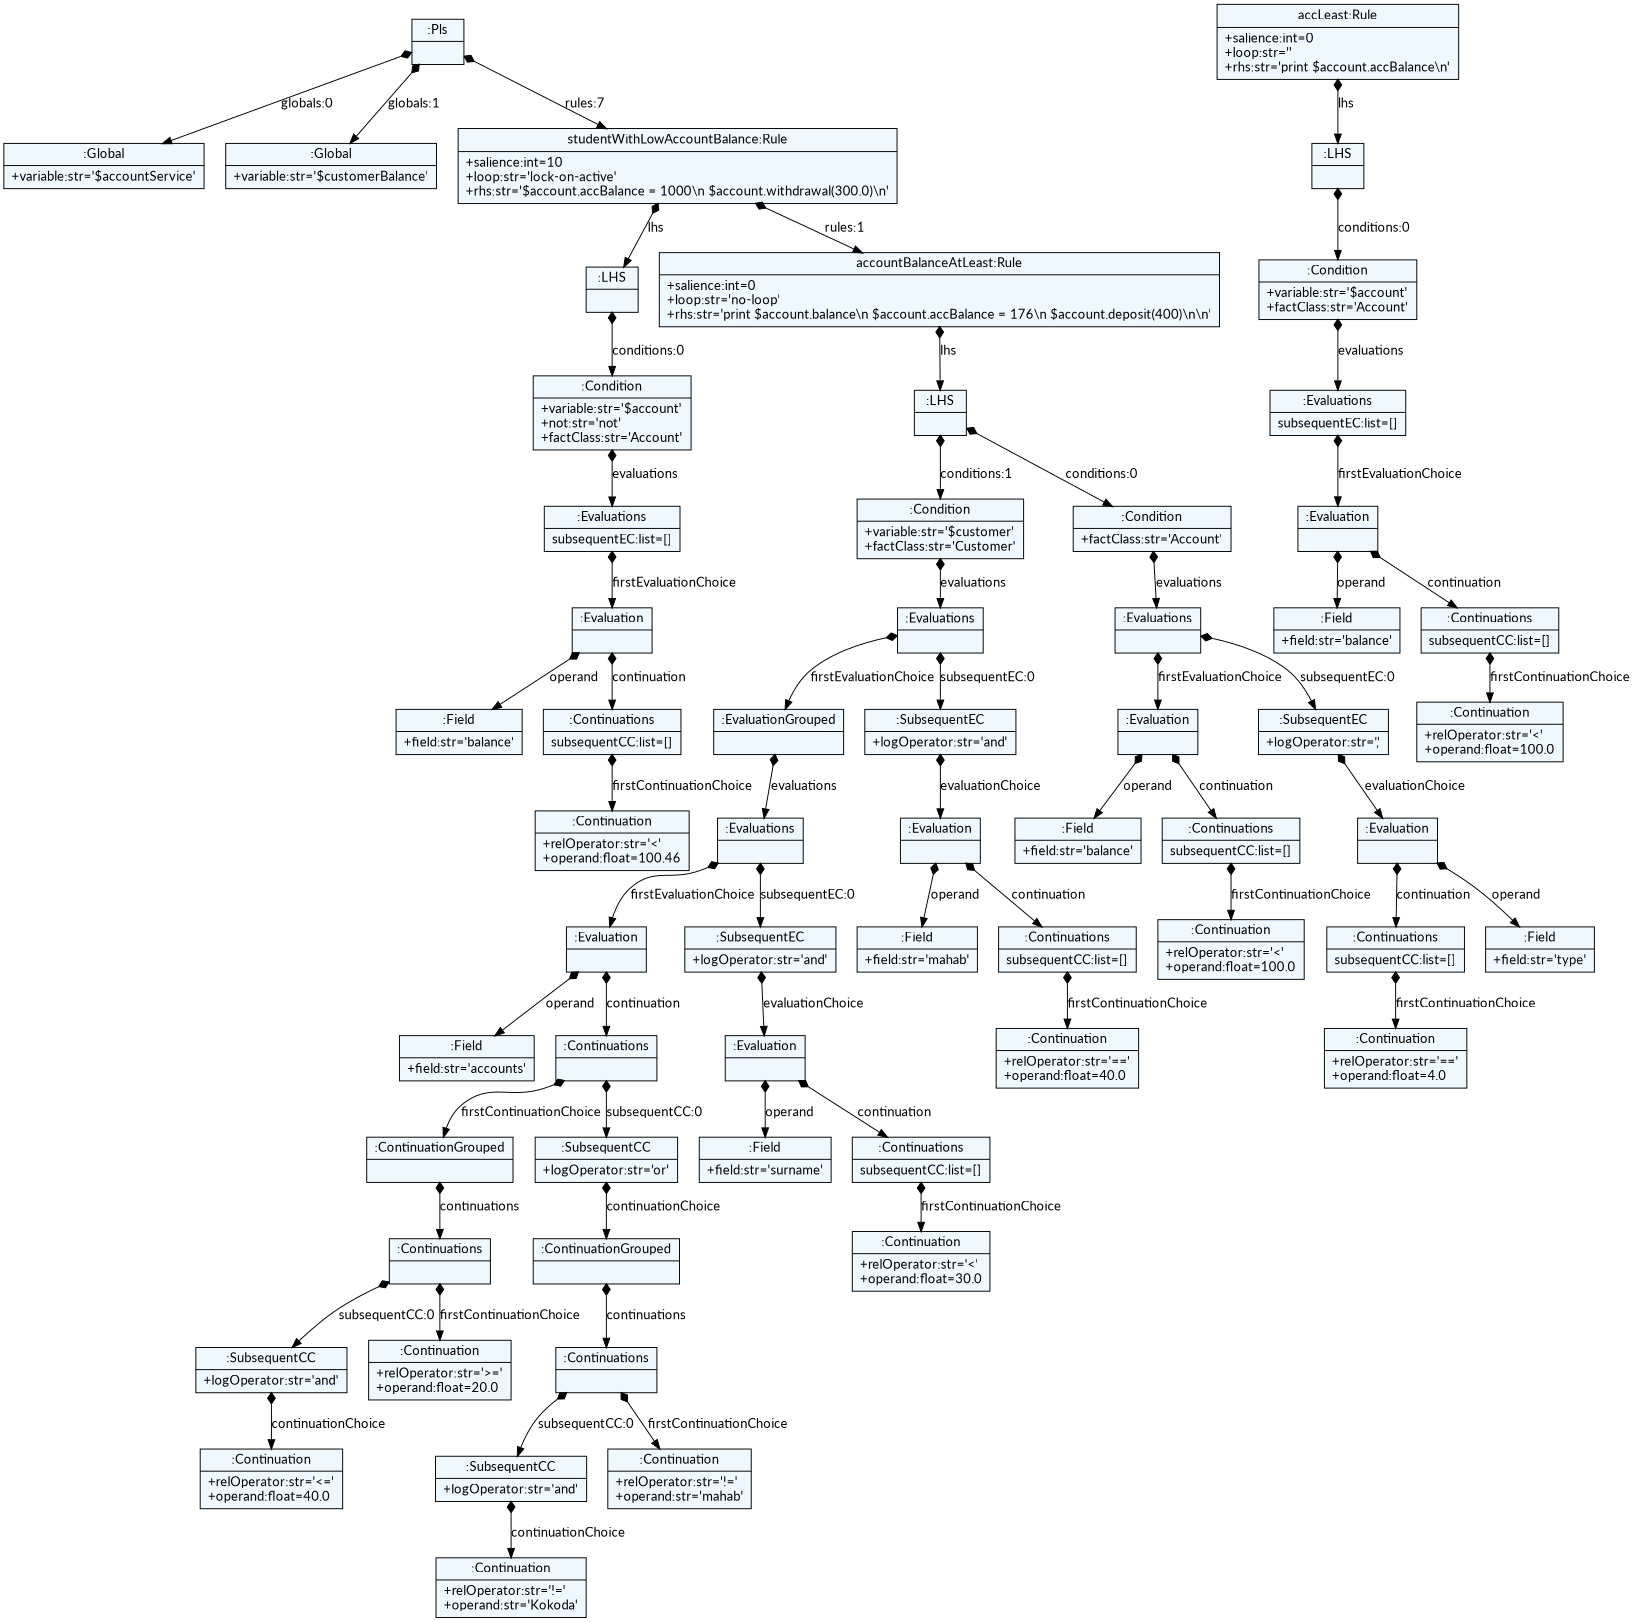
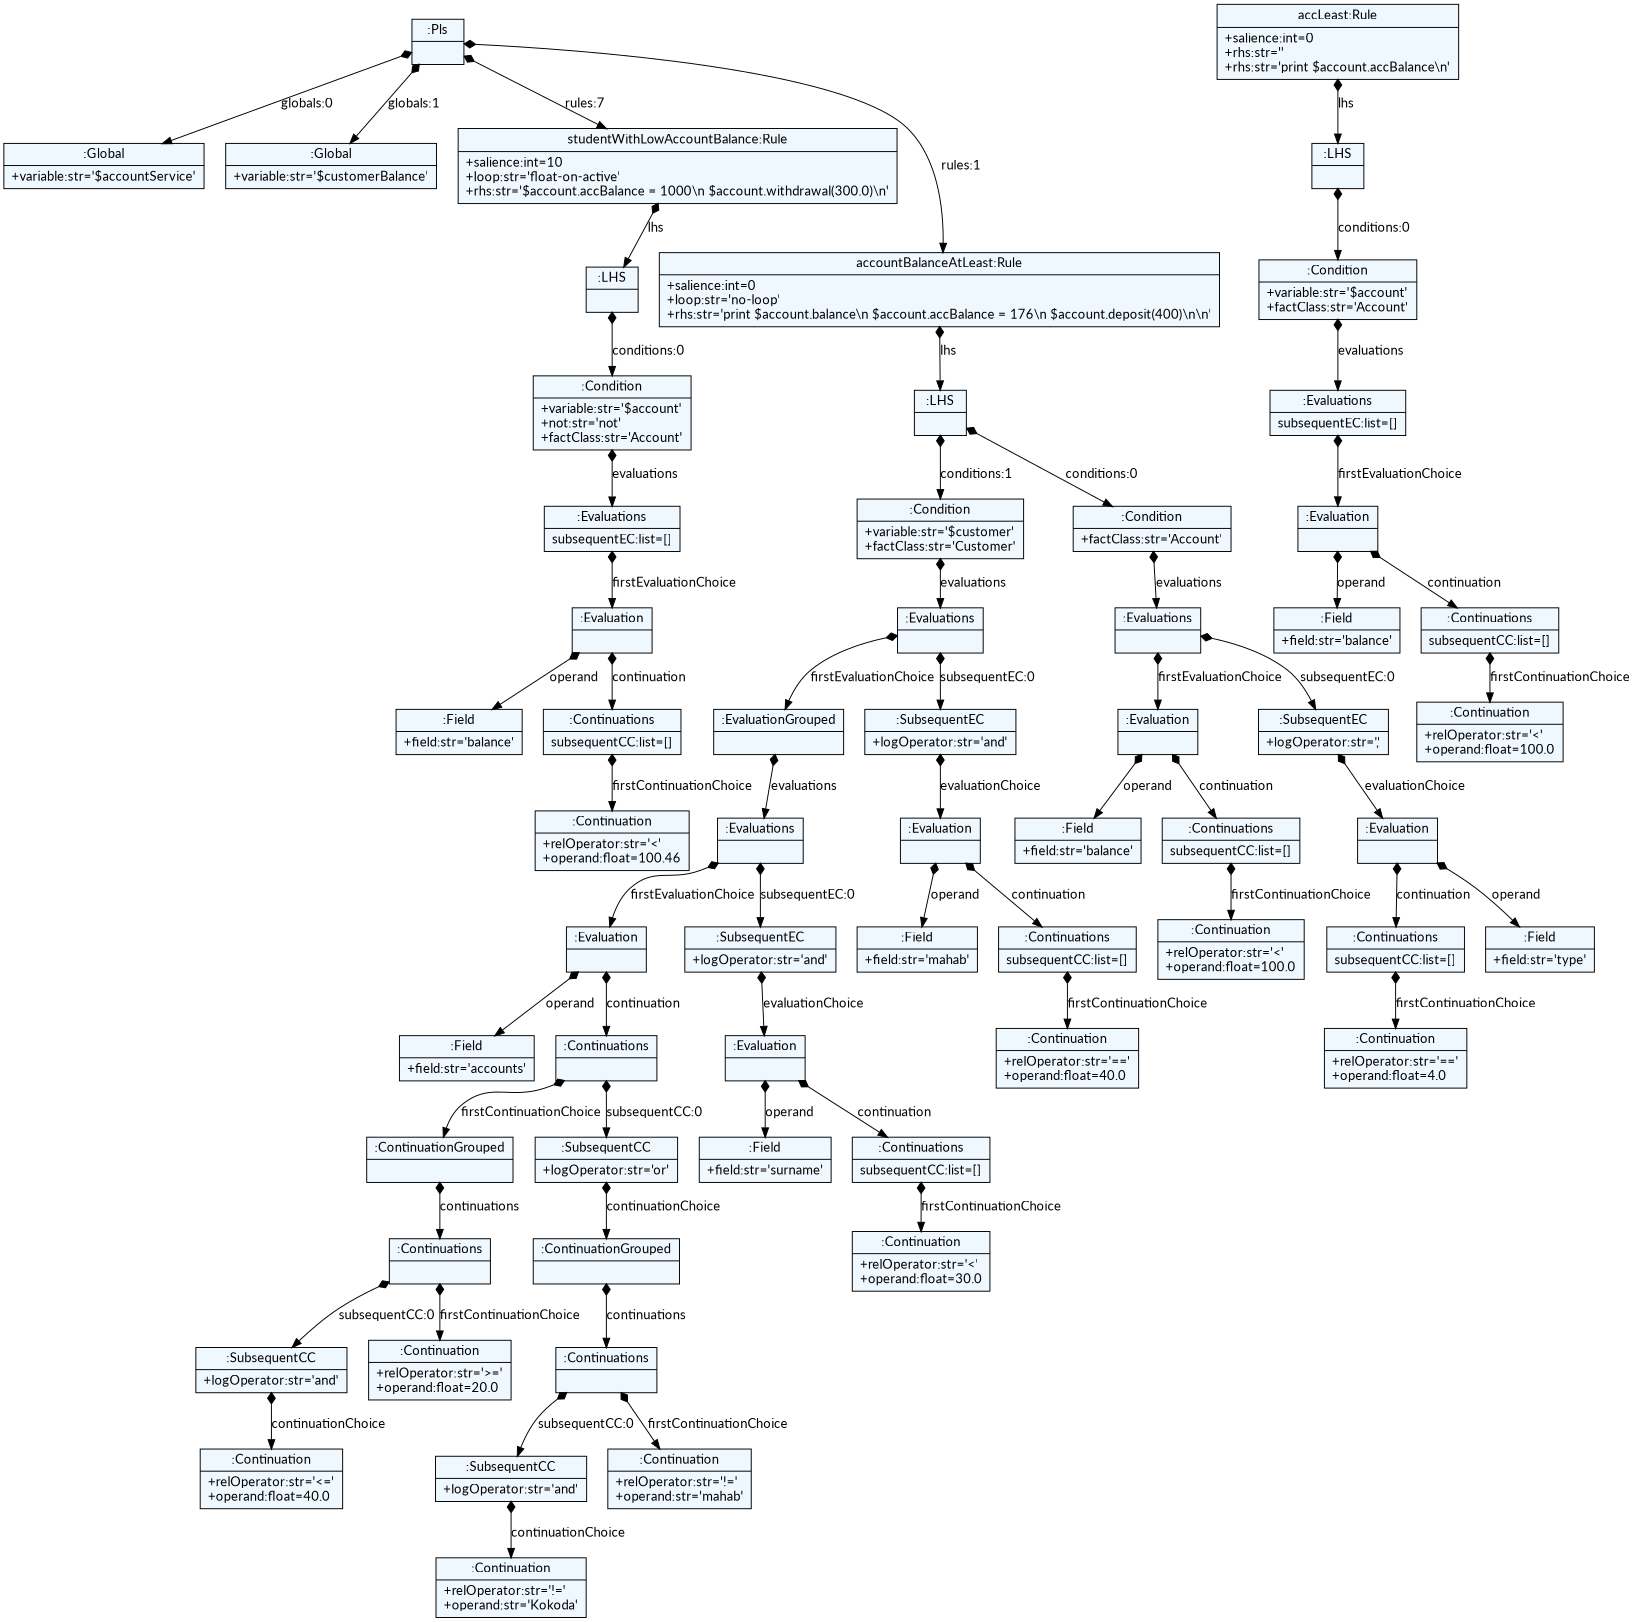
(1258, 53) -> (1255, 53)
(541, 177) -> (543, 177)
(810, 228) -> (758, 74)
